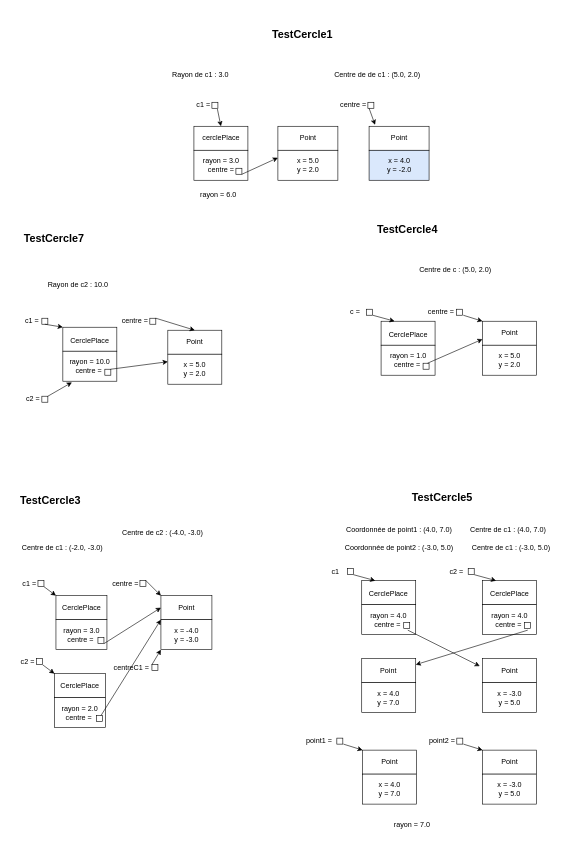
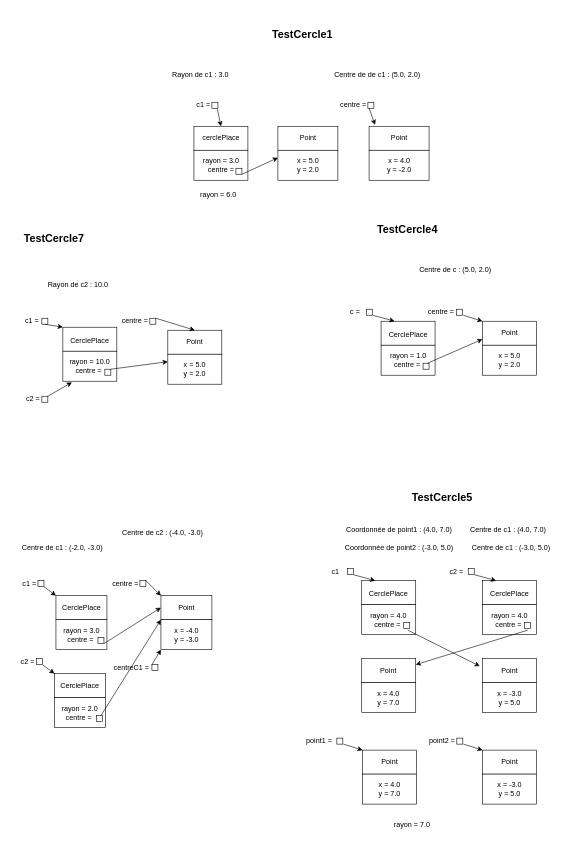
(399, 165) -> (399, 165)
(50, 500) -> none
